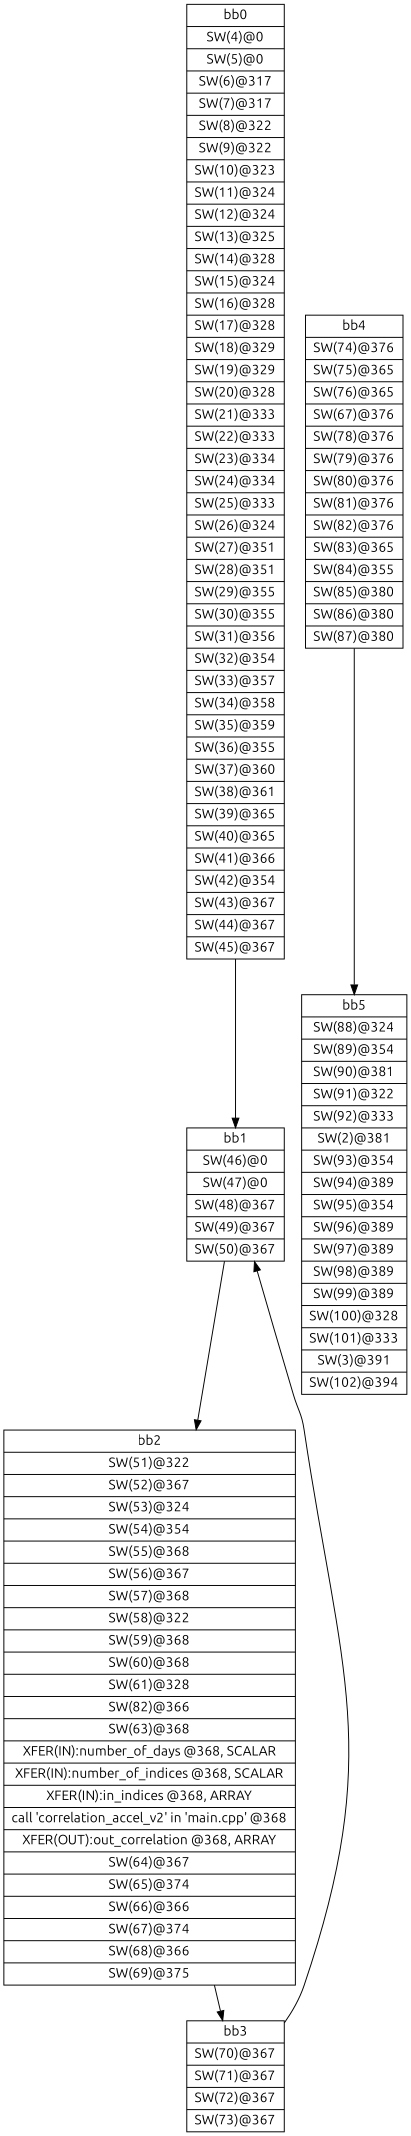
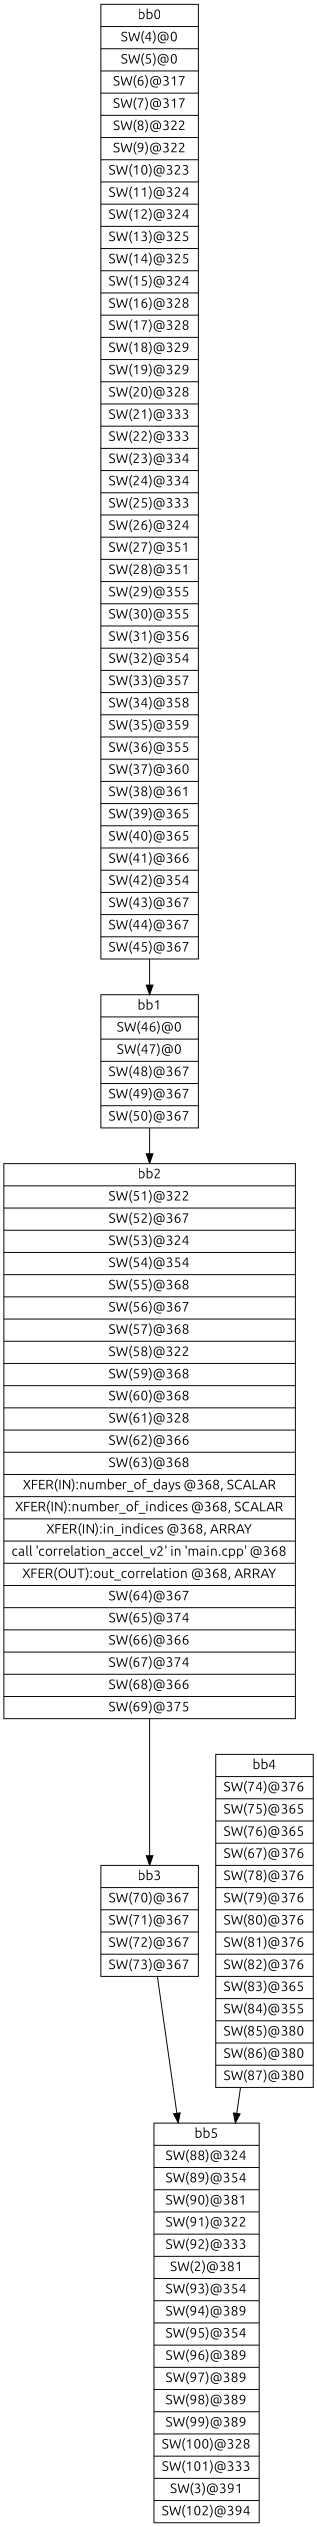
(236, 259) -> (150, 259)
(340, 1647) -> (167, 2045)
(150, 1707) -> (150, 1441)
